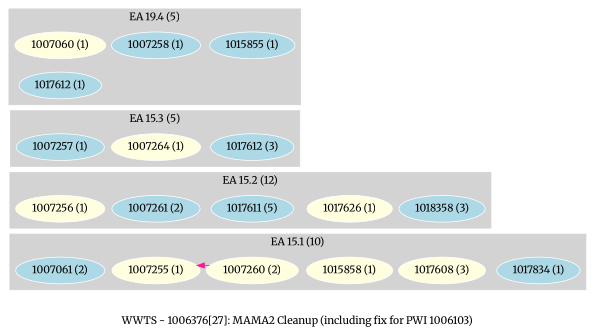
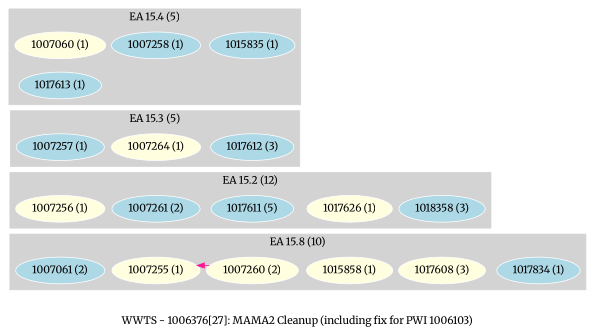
(155, 17) -> (155, 17)
(252, 45) -> (252, 45)
(60, 85) -> (60, 85)
(298, 243) -> (298, 243)
